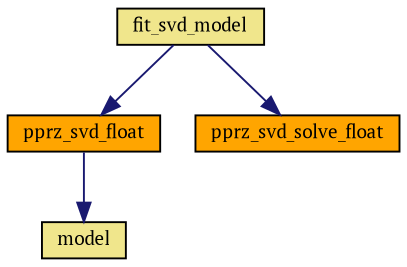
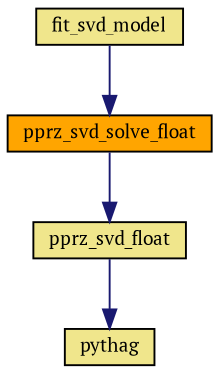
(144, 73) -> (110, 177)
(84, 133) -> (110, 240)
(84, 240) -> (110, 347)
